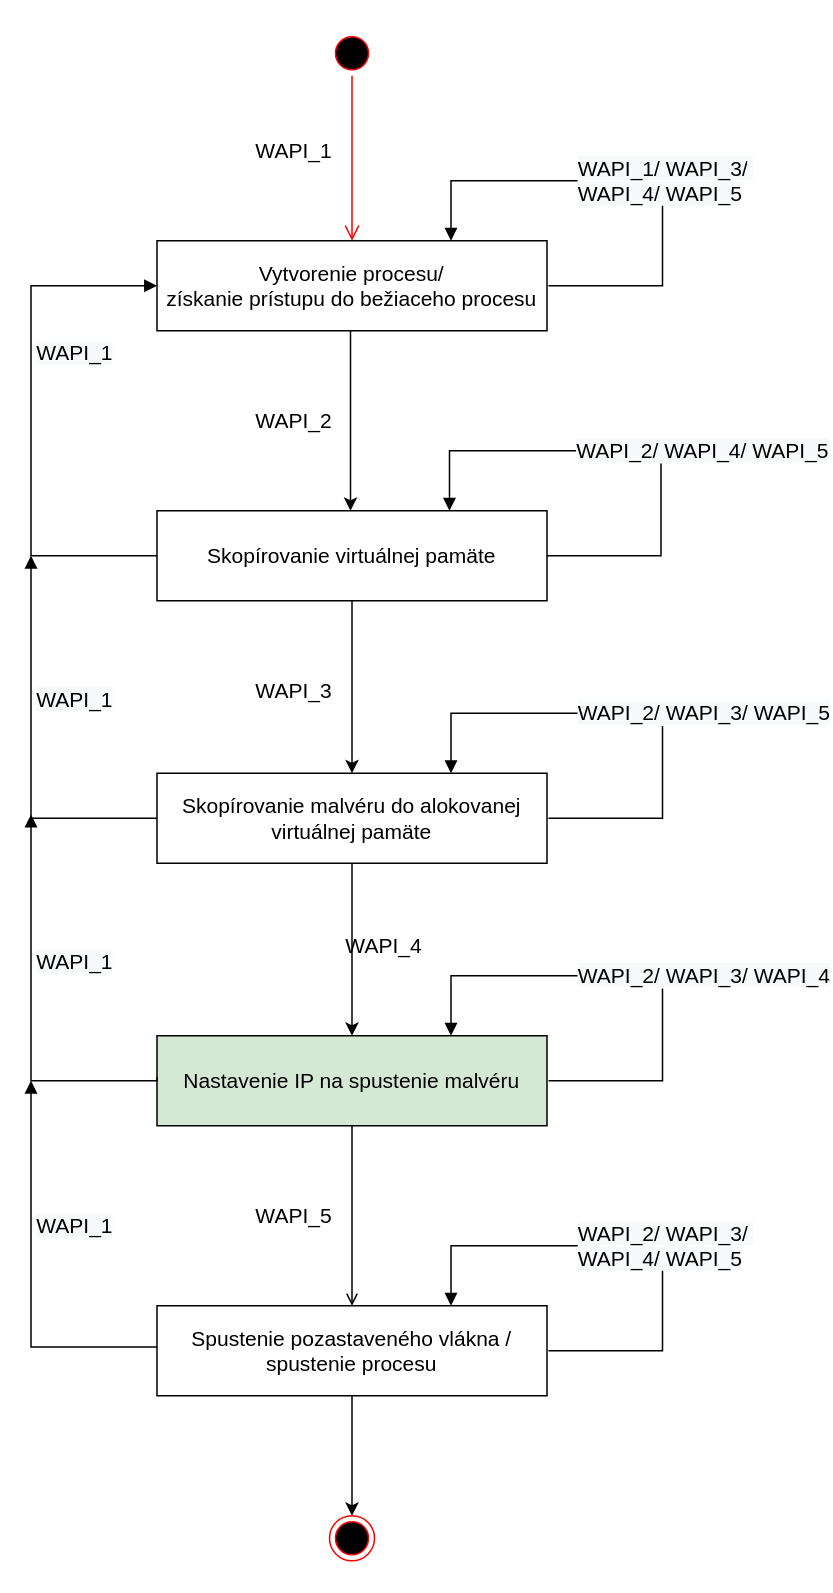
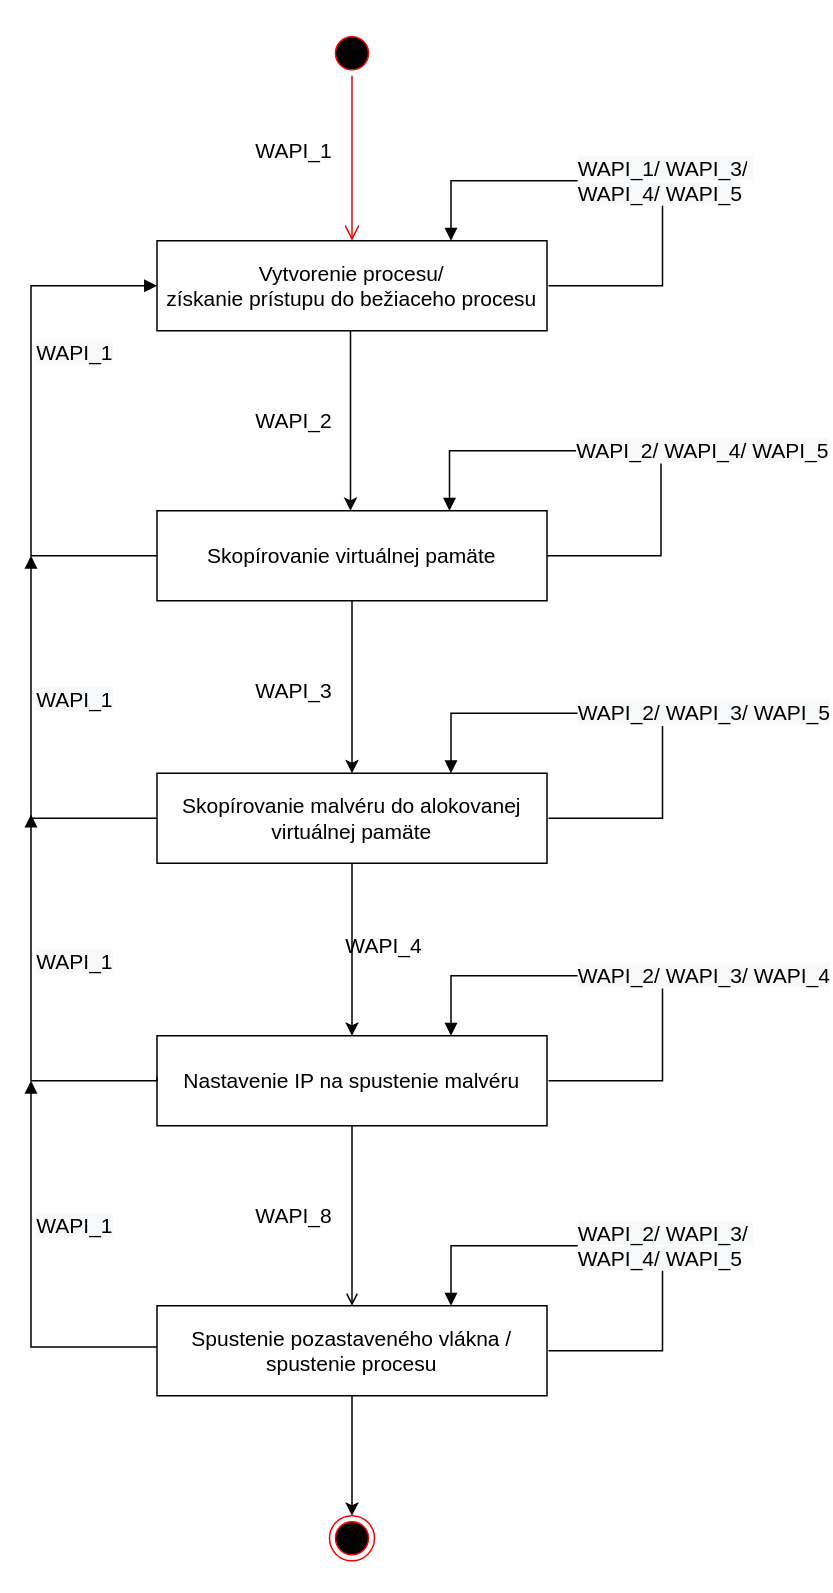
(352, 1081) -> (352, 1081)
(294, 1216) -> (294, 1216)
